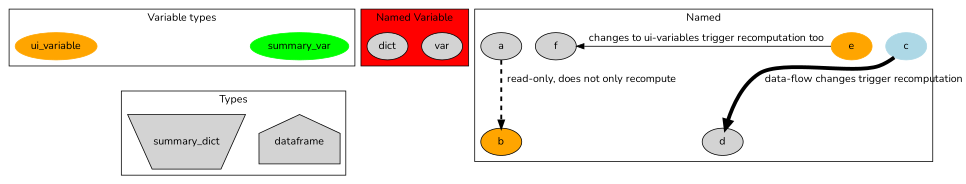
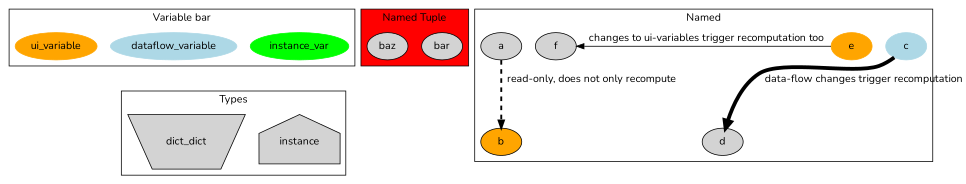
(182, 18) -> (182, 18)
(415, 18) -> (415, 18)
none -> (174, 46)
(300, 46) -> (300, 46)
(388, 46) -> (388, 46)
(442, 46) -> (442, 46)
(187, 142) -> (187, 142)
(300, 142) -> (300, 142)
